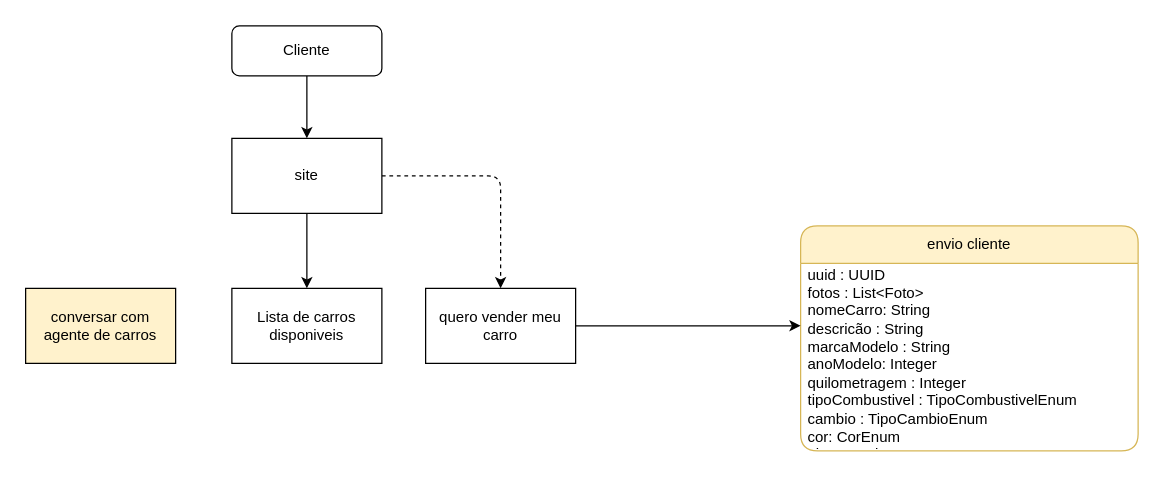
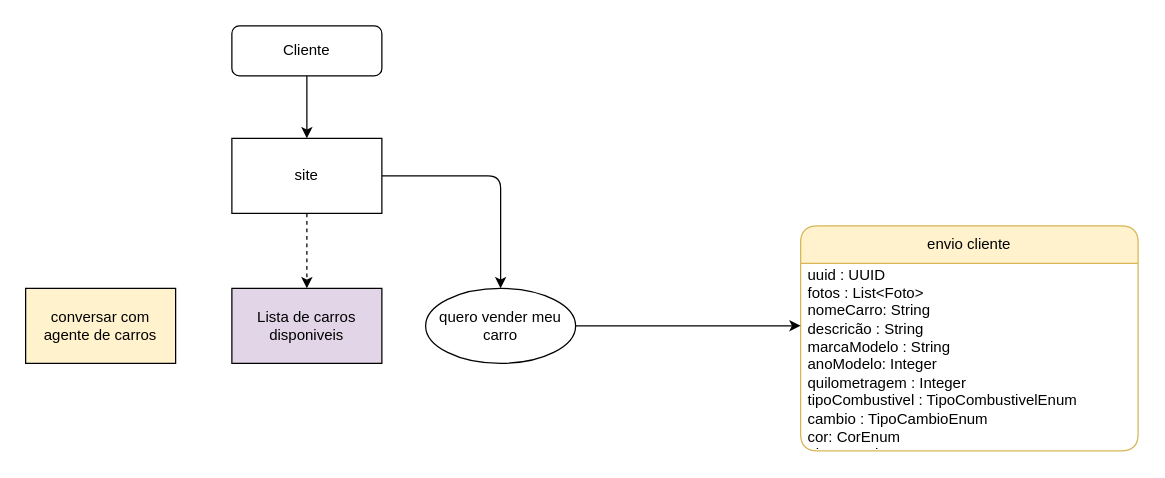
(489, 176) -> (489, 176)
(307, 247) -> (307, 247)
(307, 326) -> (307, 326)
(501, 326) -> (501, 326)
